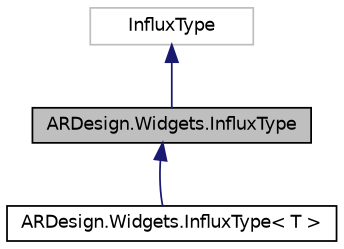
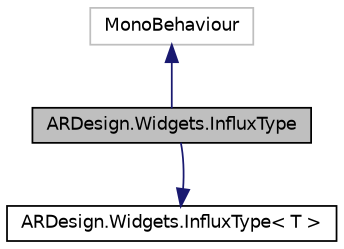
(172, 26) -> (172, 26)
(160, 183) -> (183, 166)
